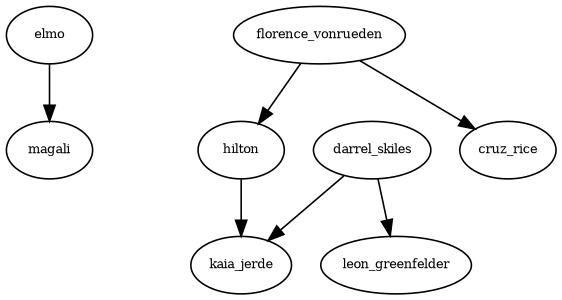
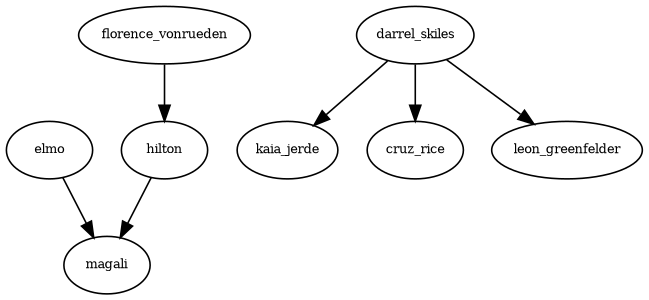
(410, 91) -> (415, 85)
(241, 200) -> (139, 200)
